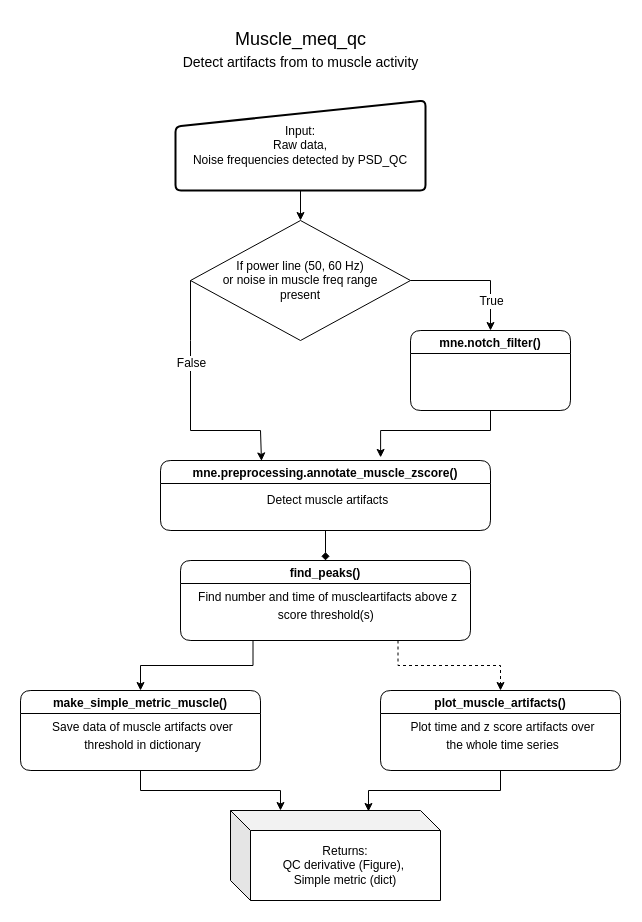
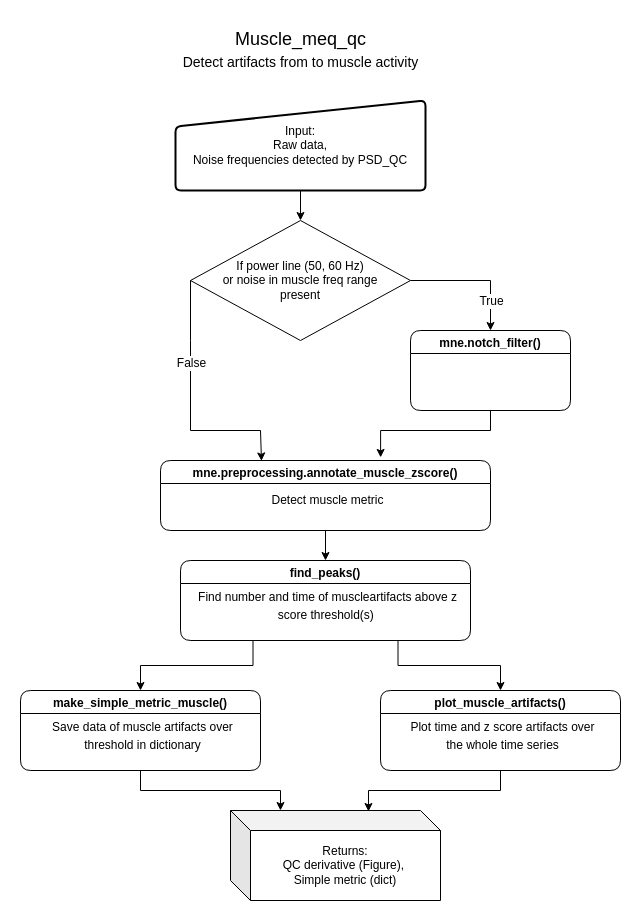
(328, 500) -> (328, 500)
(326, 551) -> (326, 552)
(445, 666) -> (445, 666)
